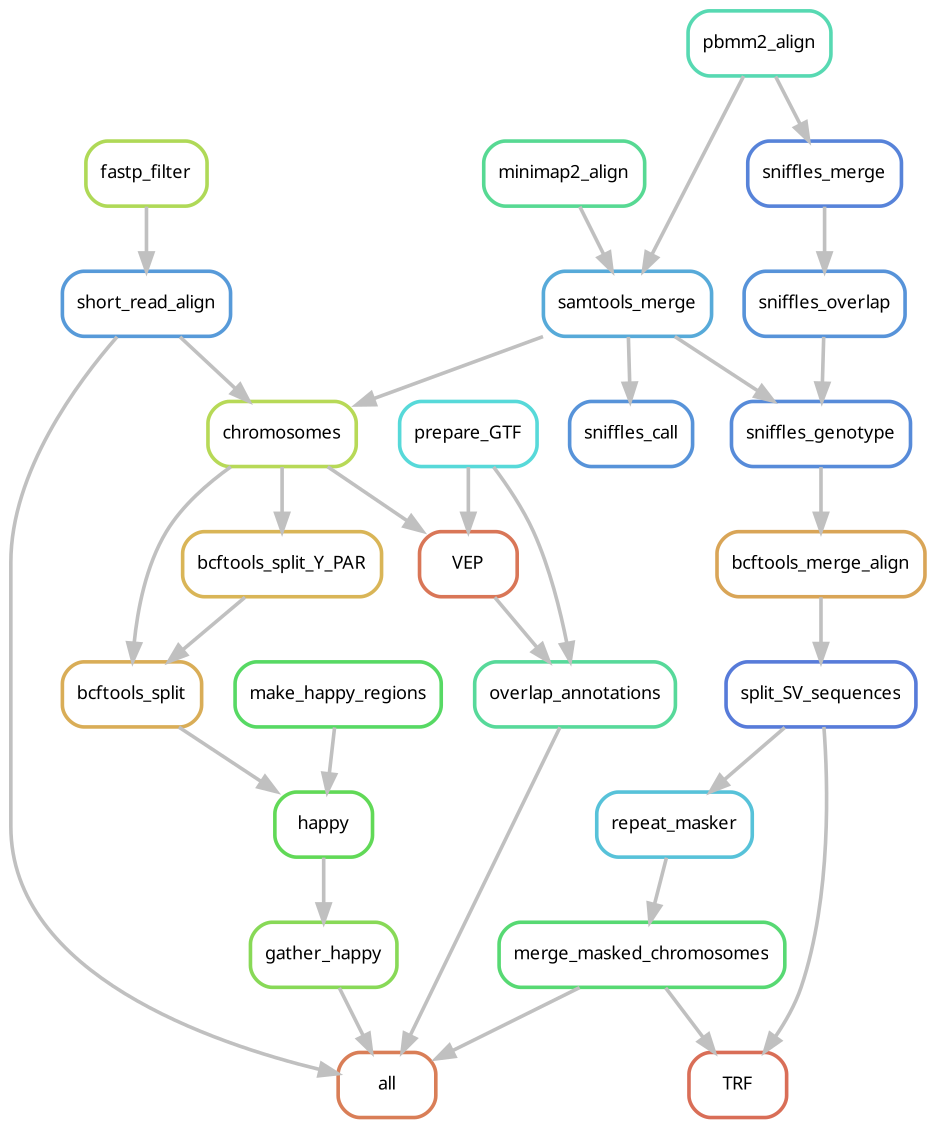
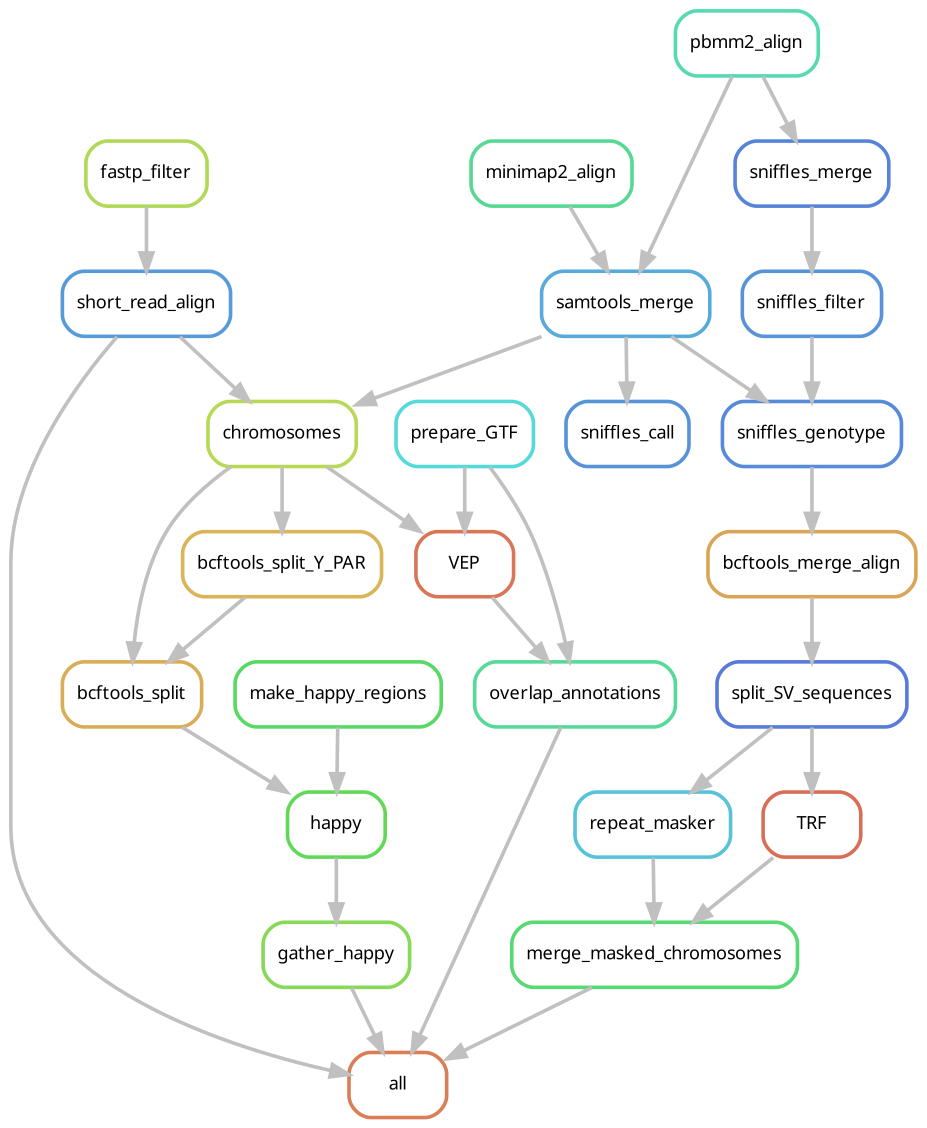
(825, 304) -> (812, 304)
(685, 1013) -> (740, 884)
